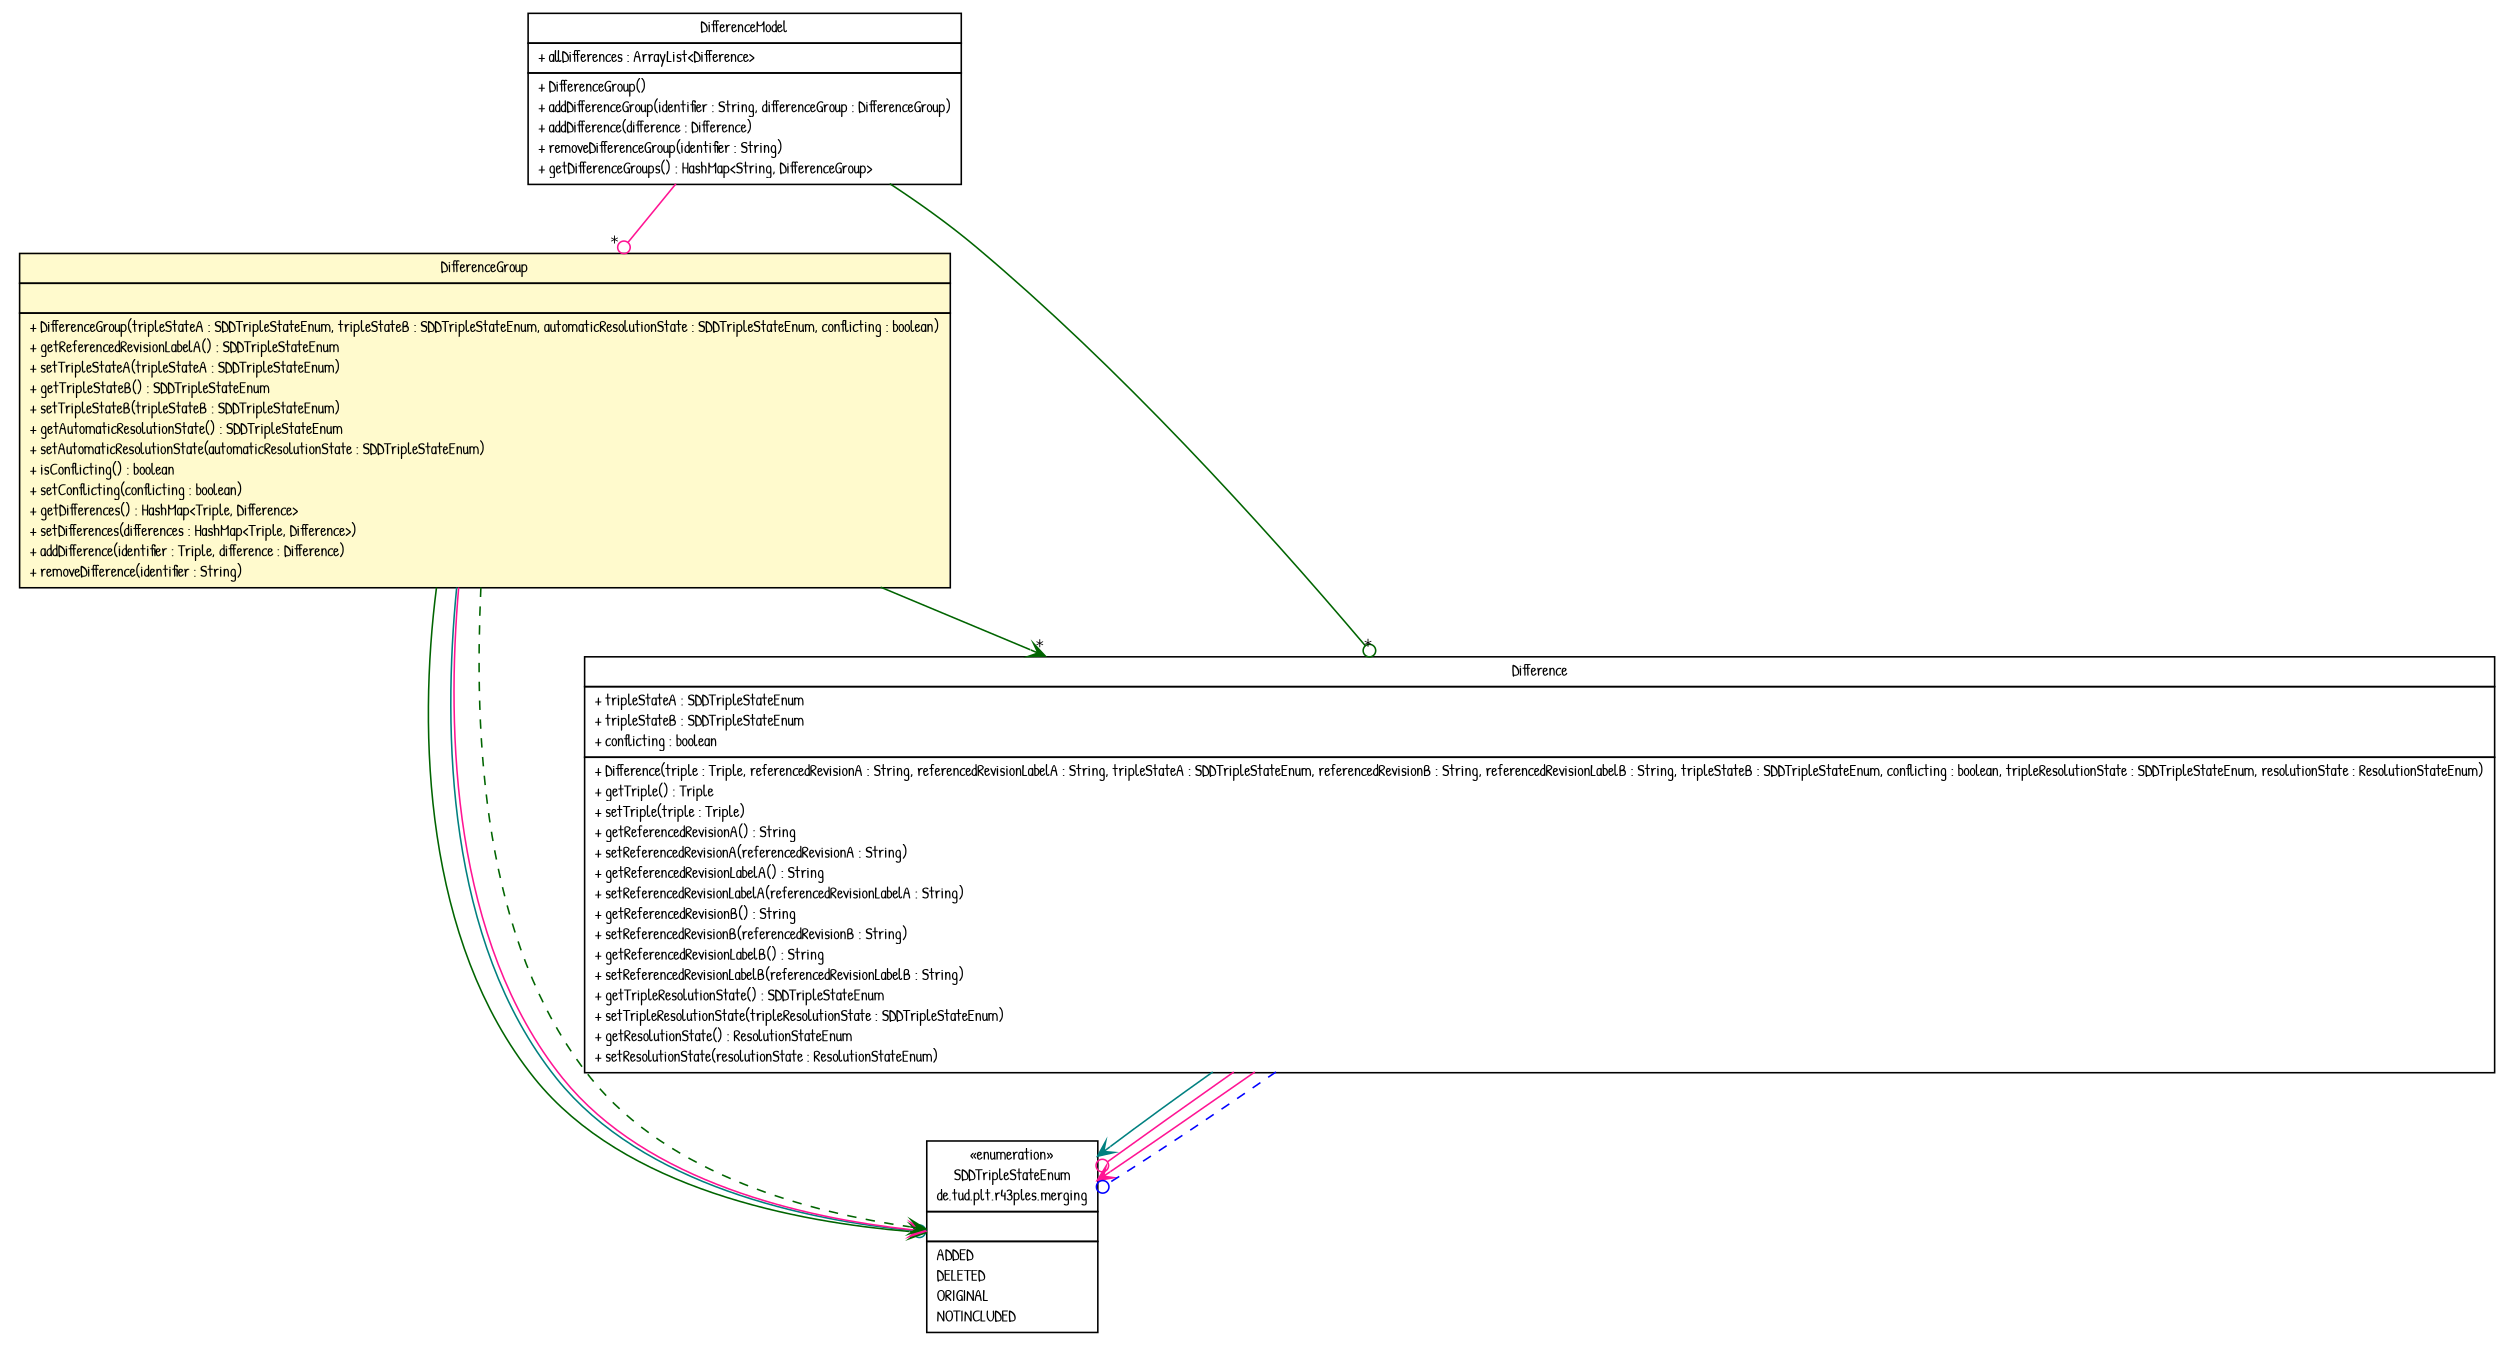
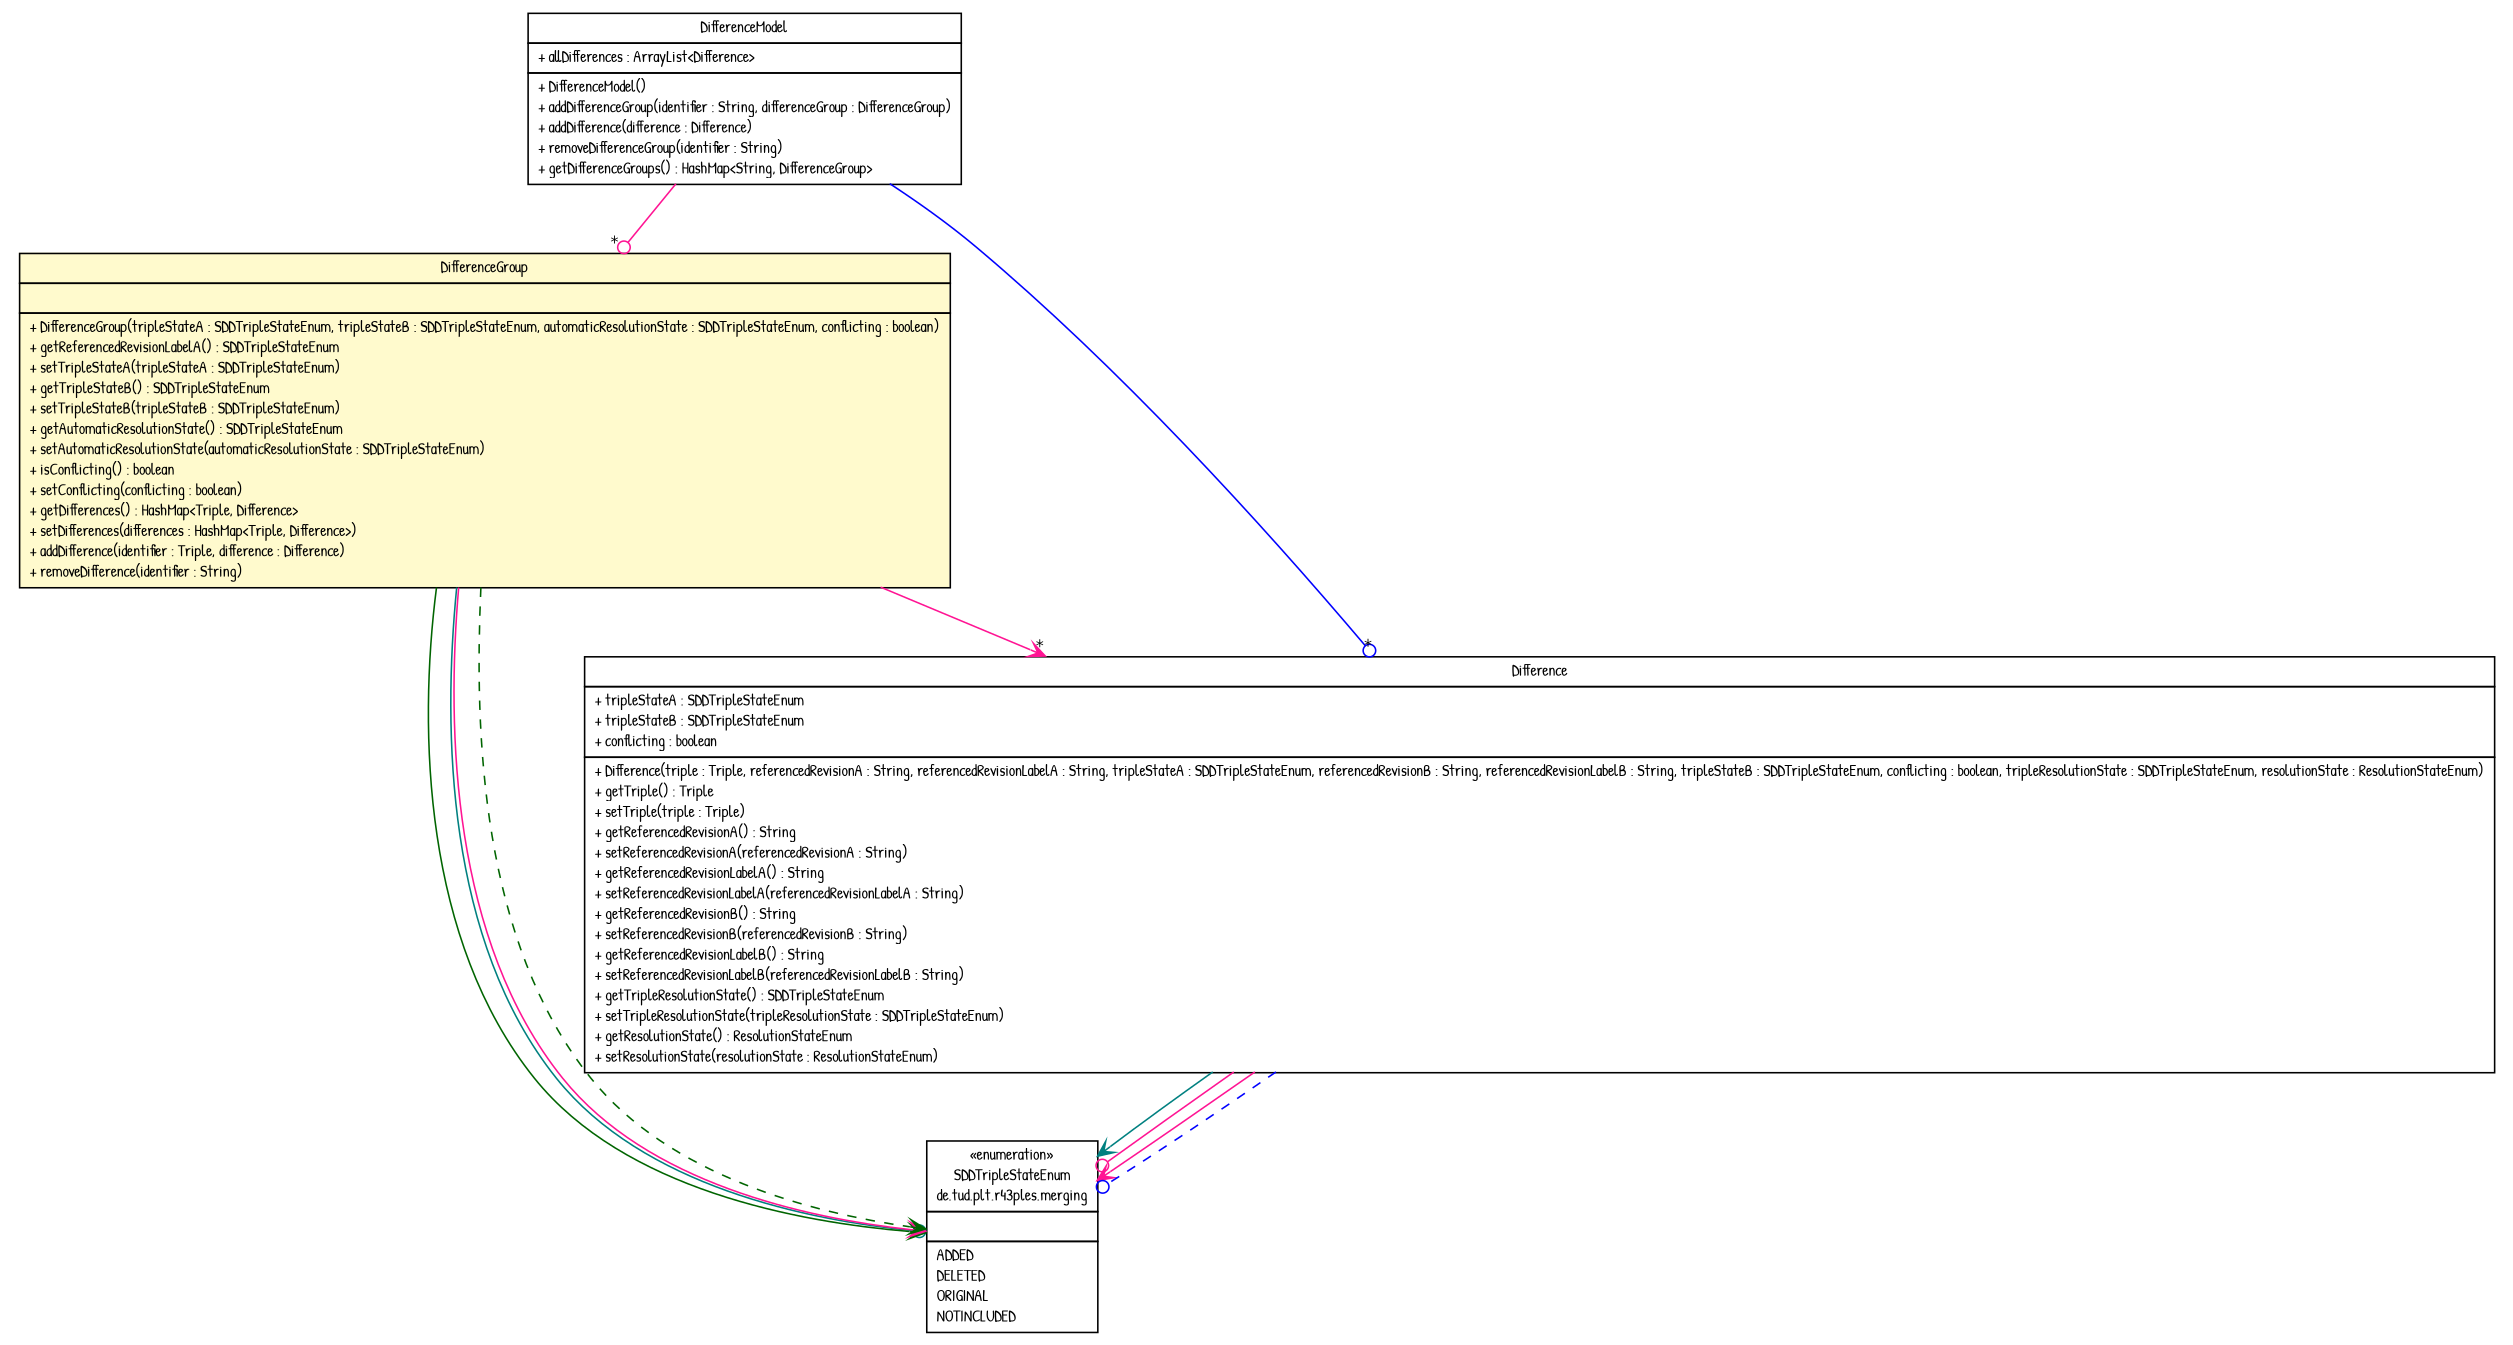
(592, 87) -> (592, 87)
(1141, 400) -> (1141, 400)
(956, 618) -> (956, 618)
